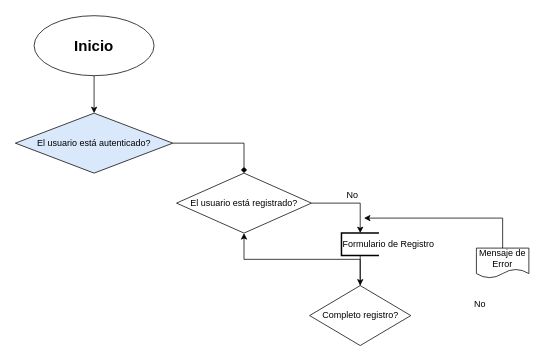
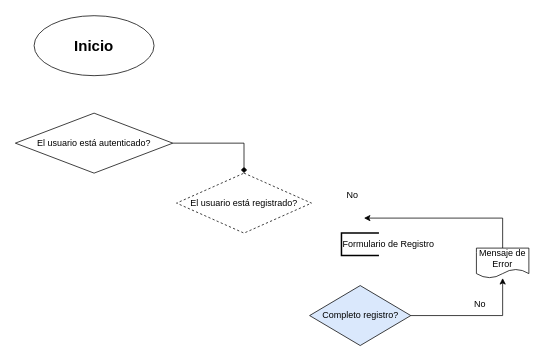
(94, 106) -> none
(94, 143) -> (94, 143)
(244, 203) -> (244, 203)
(360, 214) -> none
(360, 257) -> none
(300, 259) -> (473, 315)
(360, 315) -> (360, 315)
